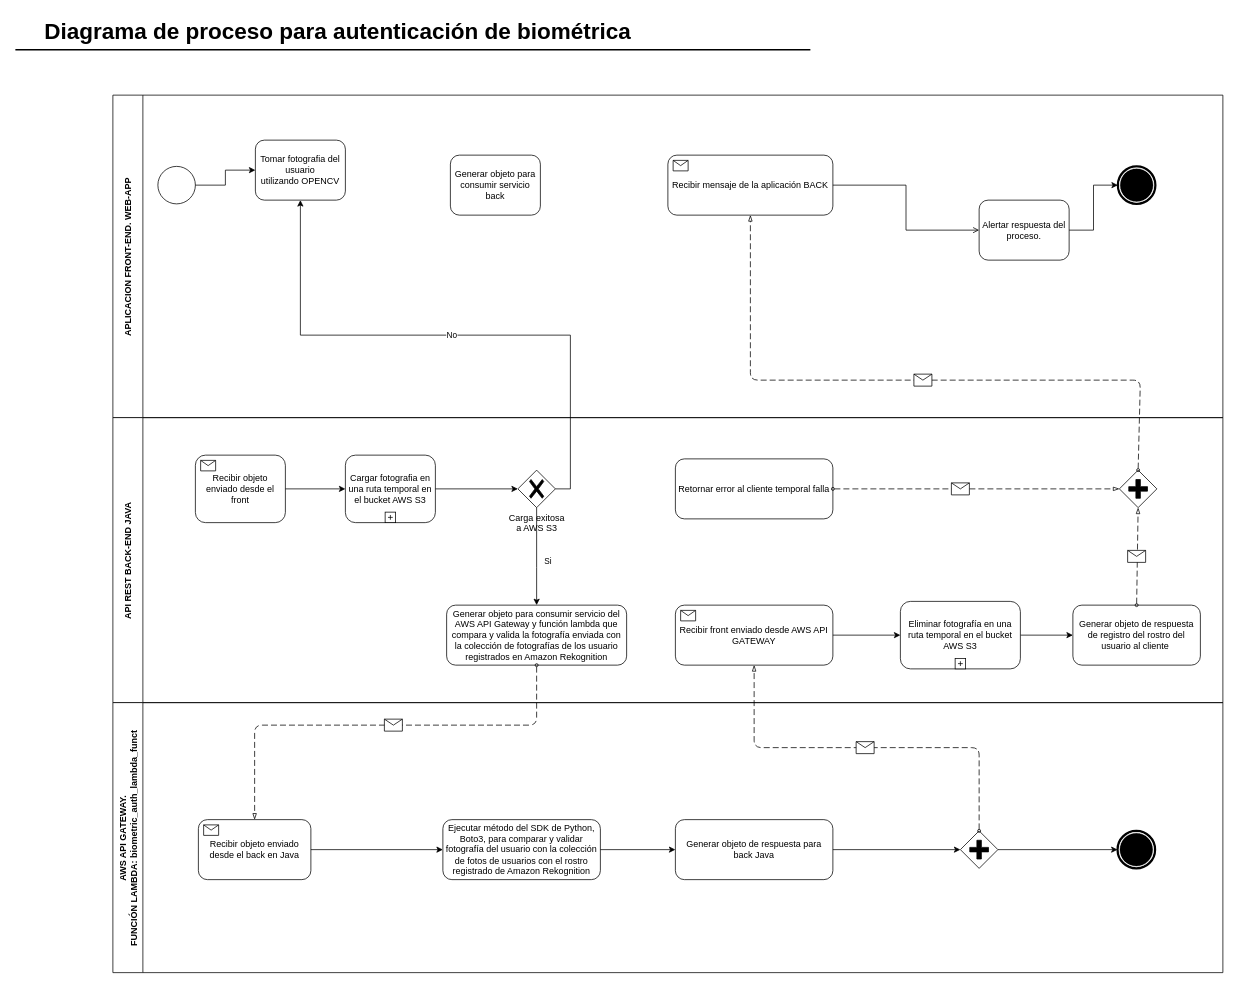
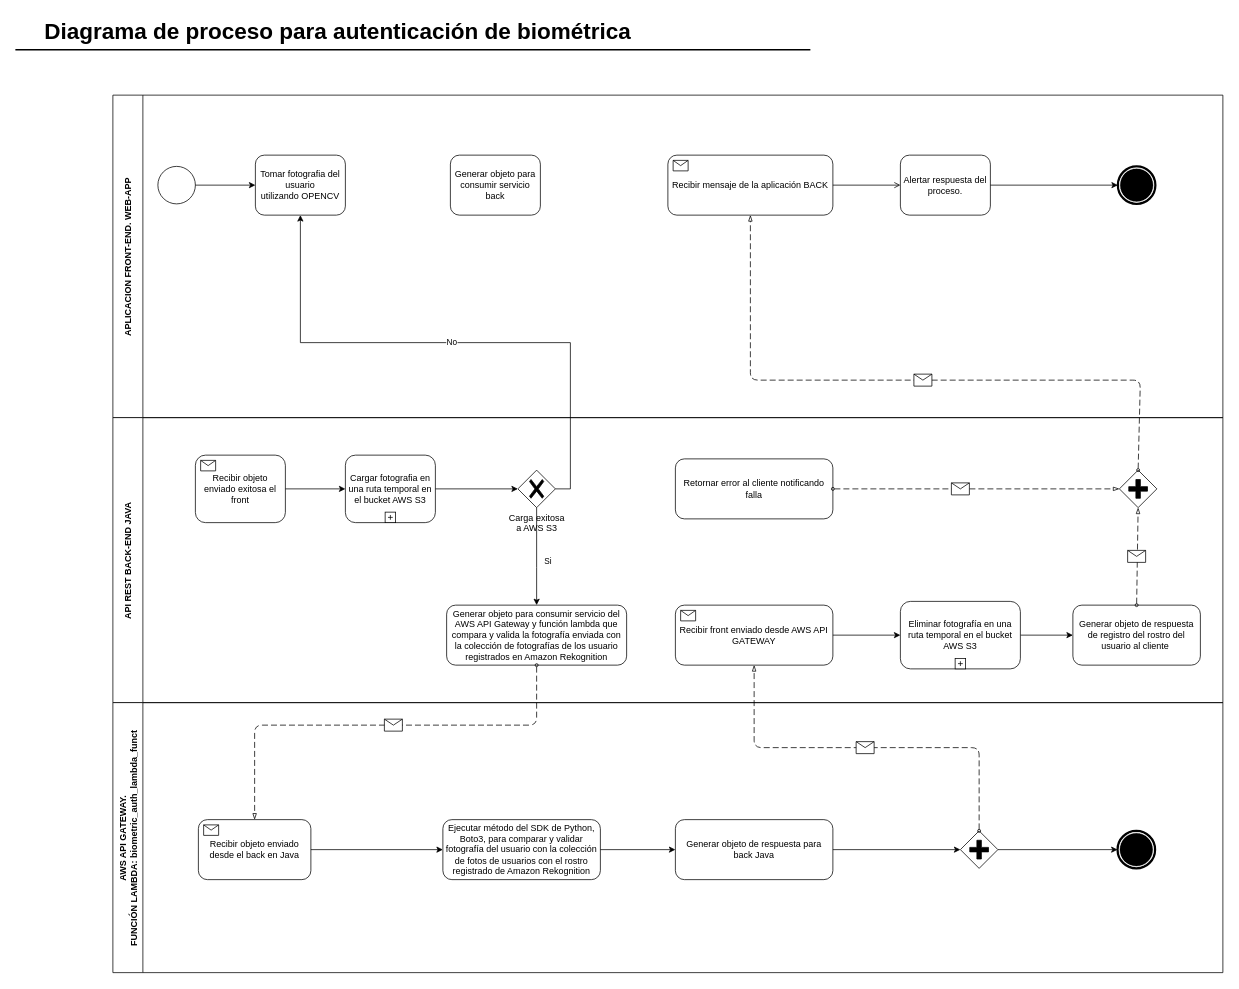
(300, 170) -> (300, 185)
(1024, 230) -> (945, 185)
(240, 489) -> (240, 489)
(754, 489) -> (754, 489)
